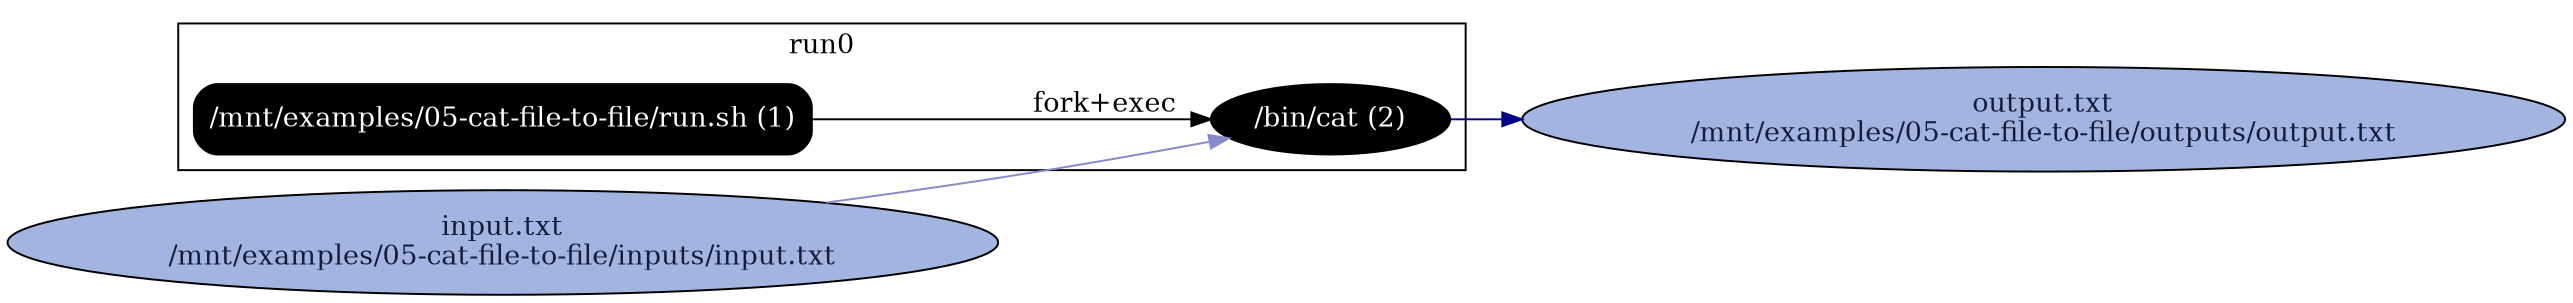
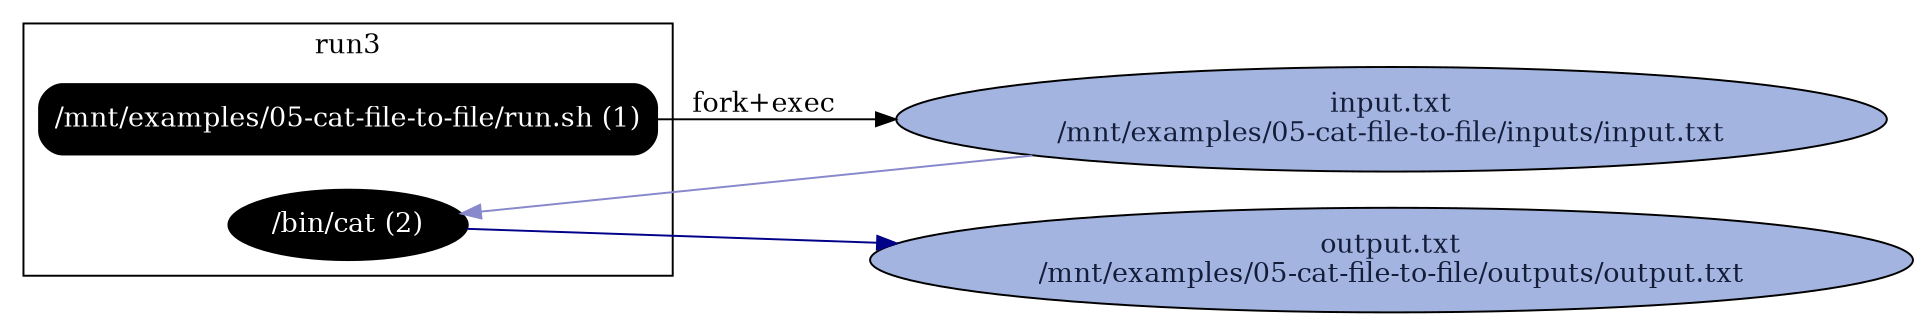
(822, 46) -> (348, 46)
(1002, 119) -> (767, 119)
